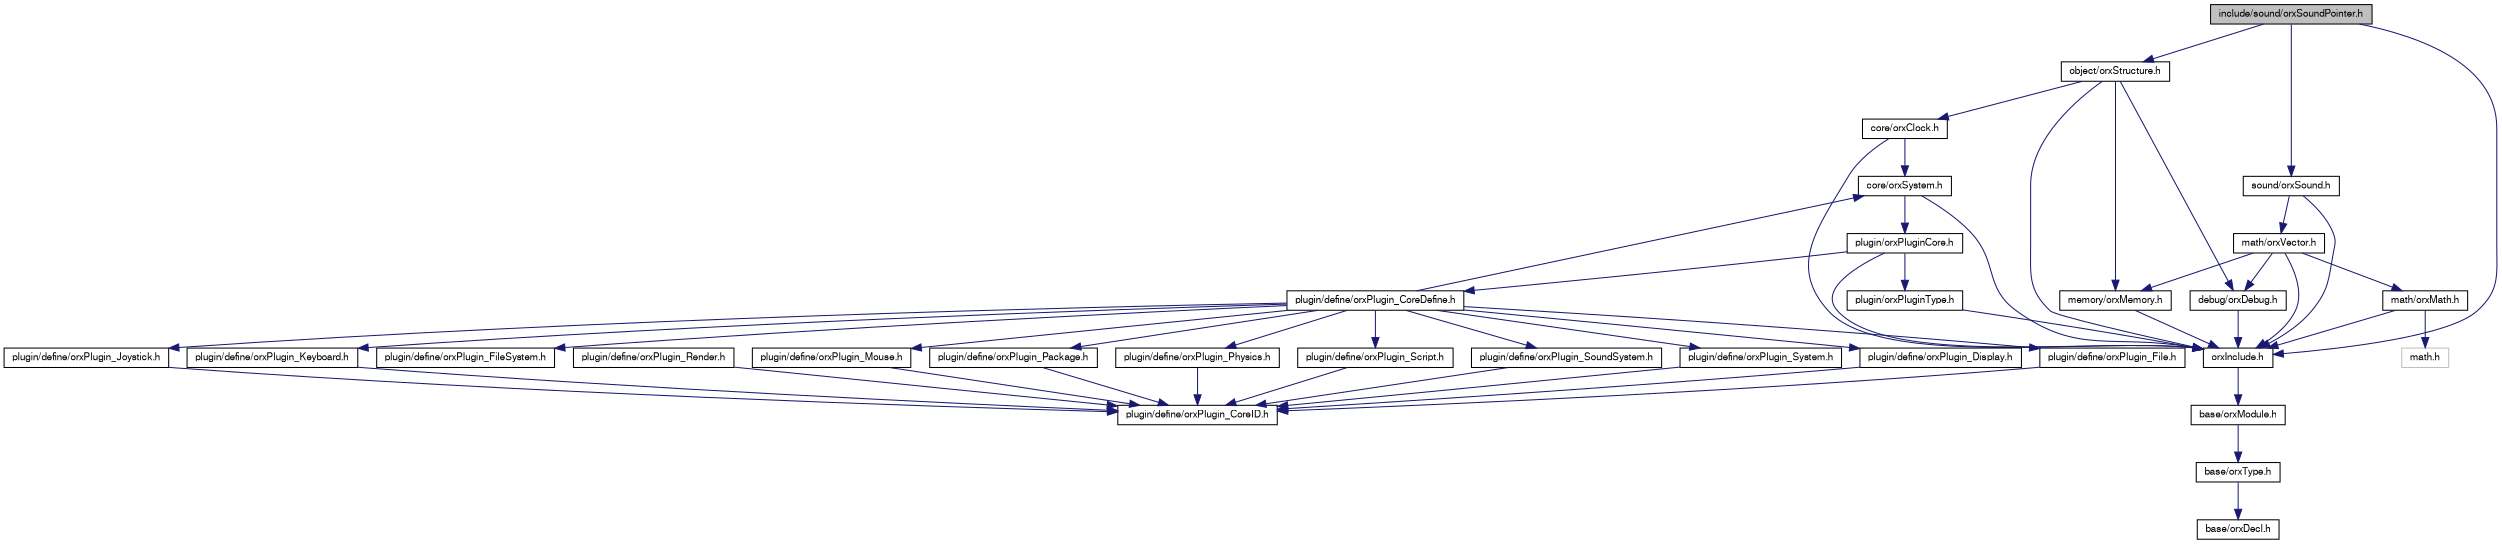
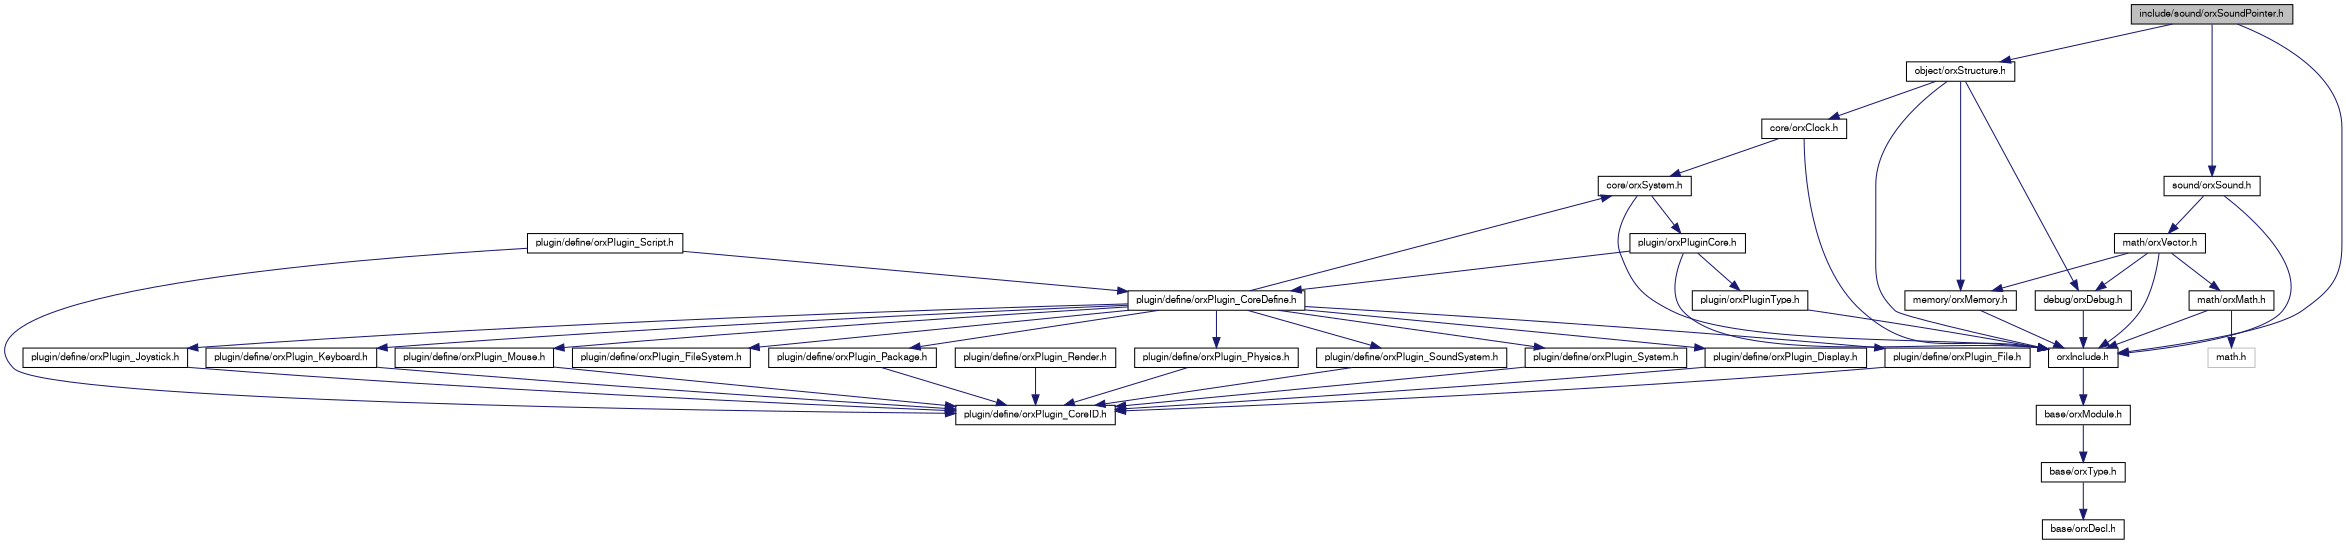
(1375, 324) -> (900, 271)
